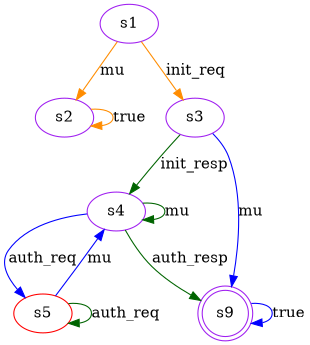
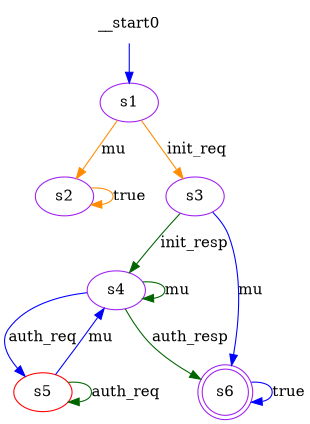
none -> (129, 24)
(225, 313) -> (225, 392)
